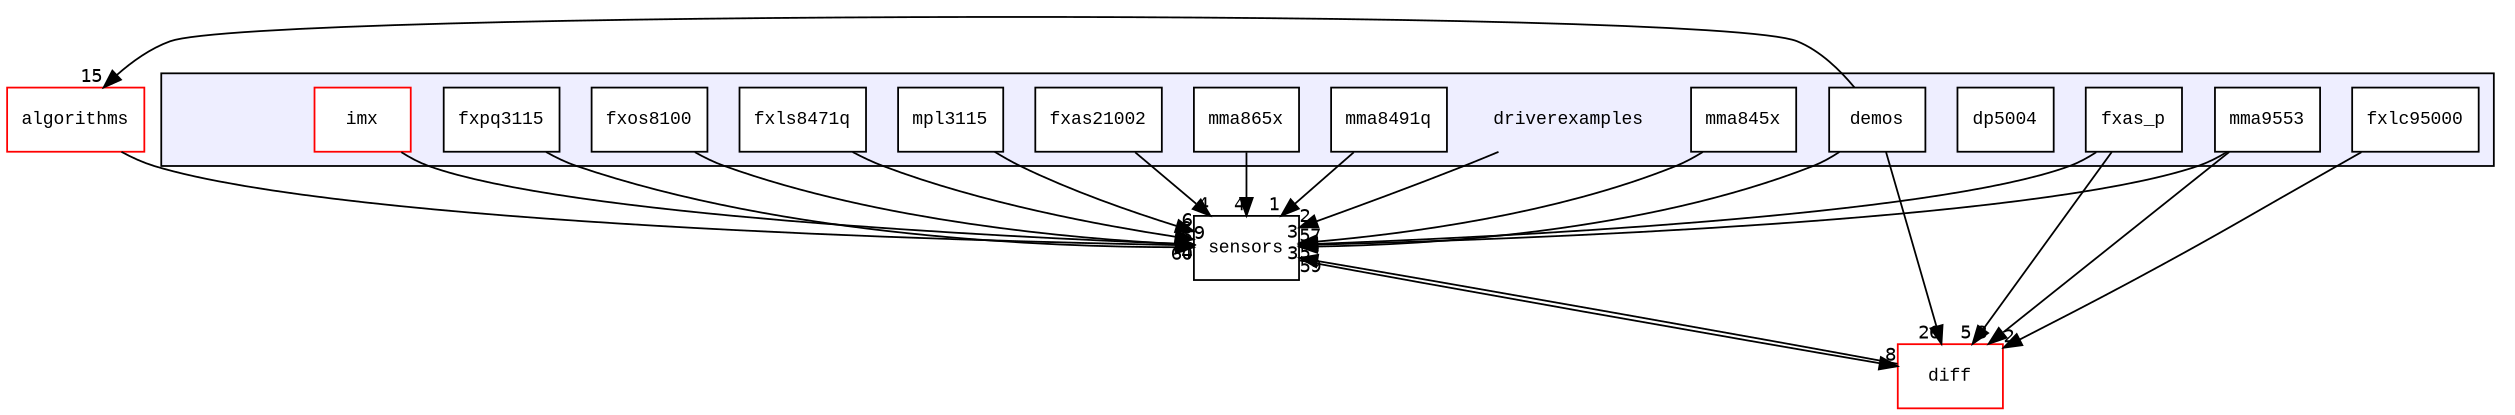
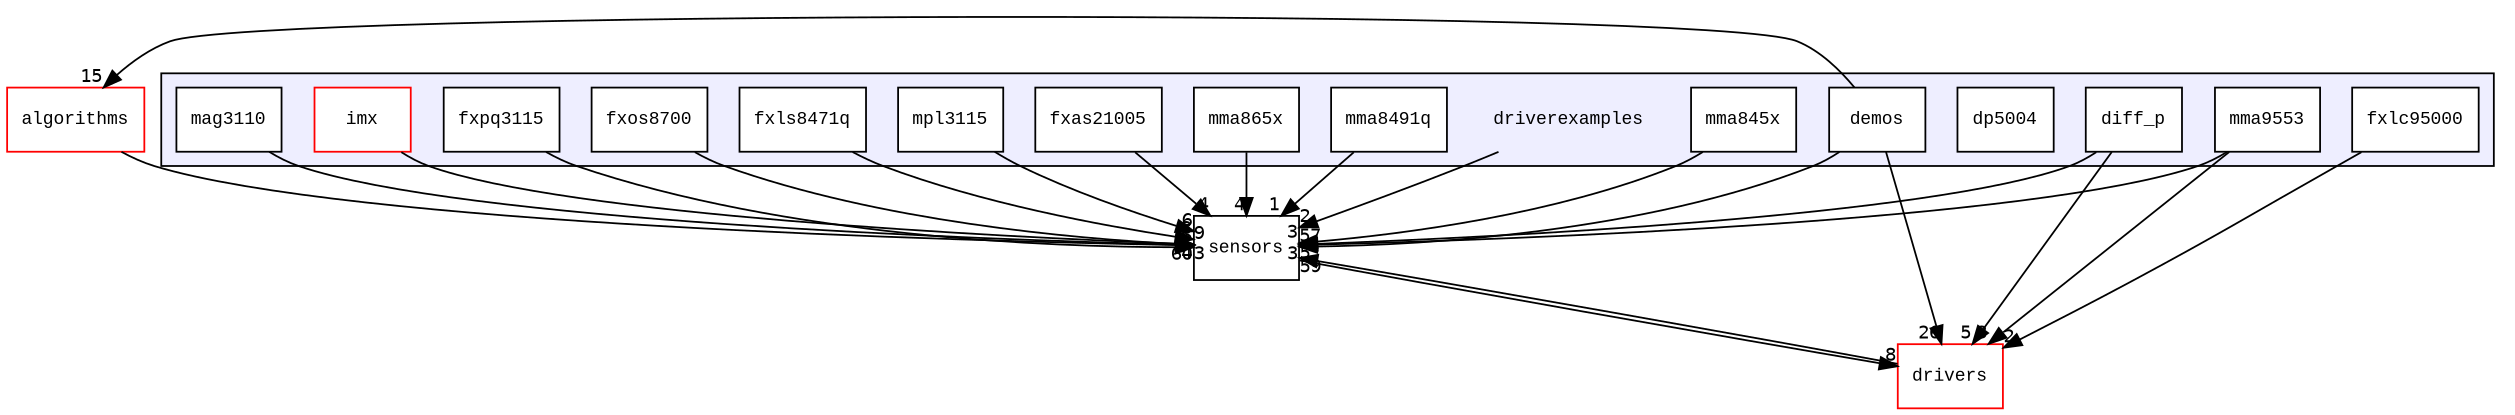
none -> (229, 120)
(650, 120) -> (650, 120)
(1099, 120) -> (1099, 120)
(2134, 120) -> (2134, 120)
(1950, 376) -> (1950, 376)
